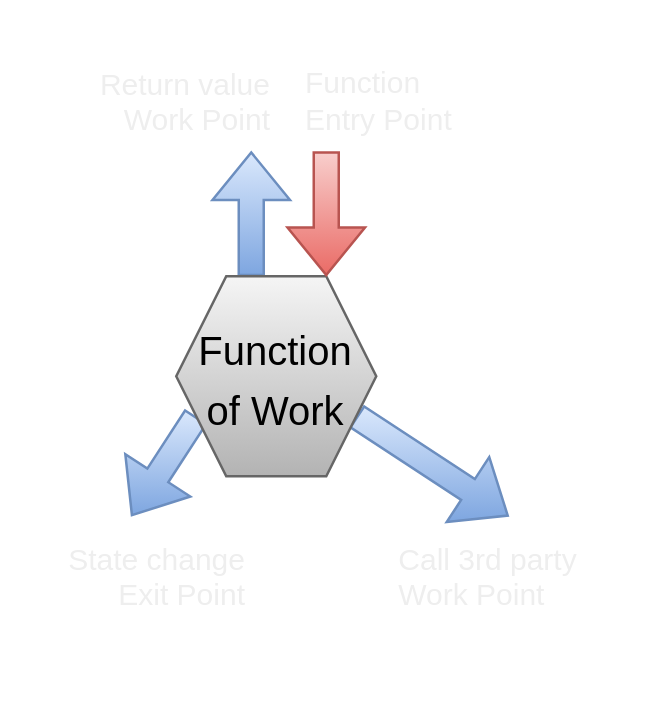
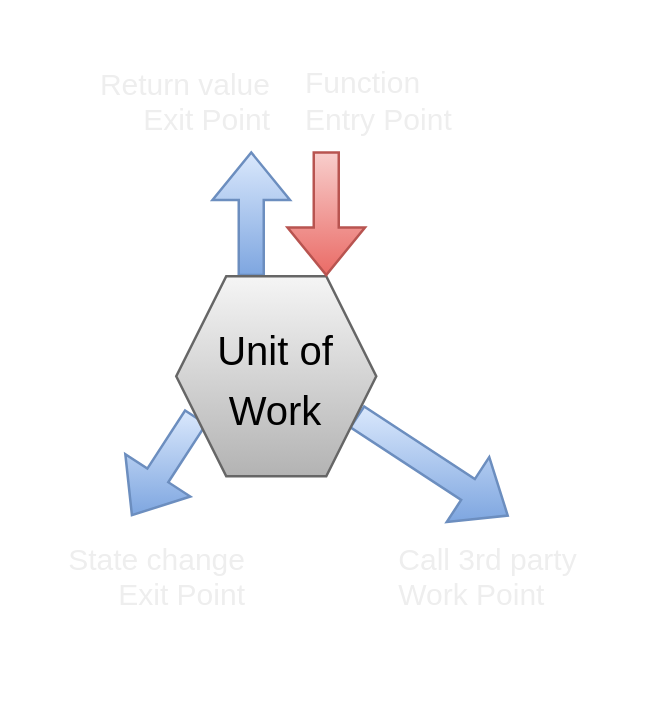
(178, 105) -> (178, 105)
(276, 376) -> (276, 376)
